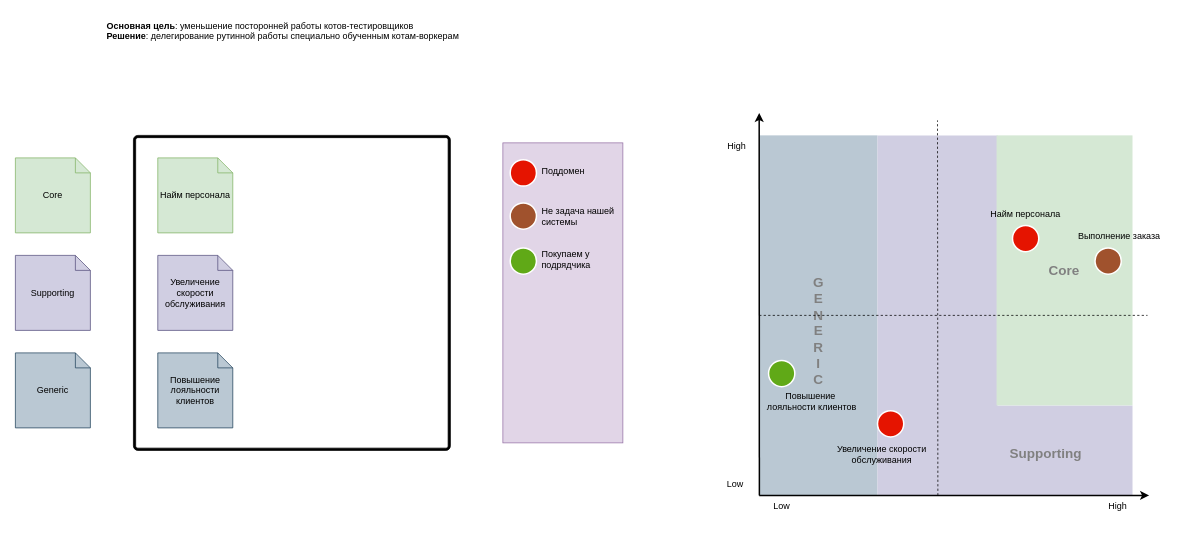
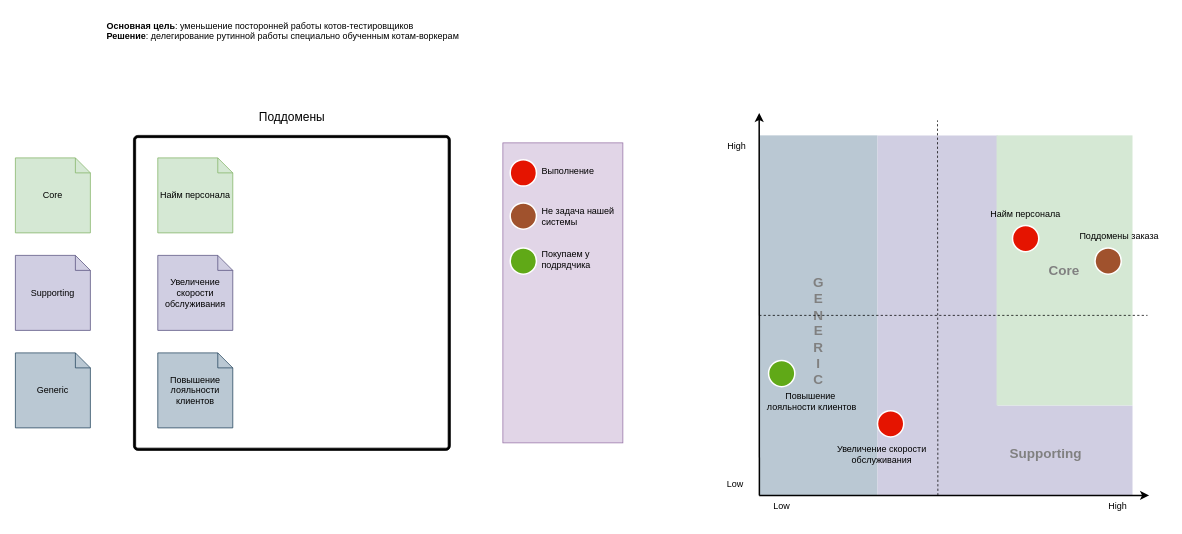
none -> (292, 117)
(562, 171) -> (567, 171)
(1119, 237) -> (1119, 237)
